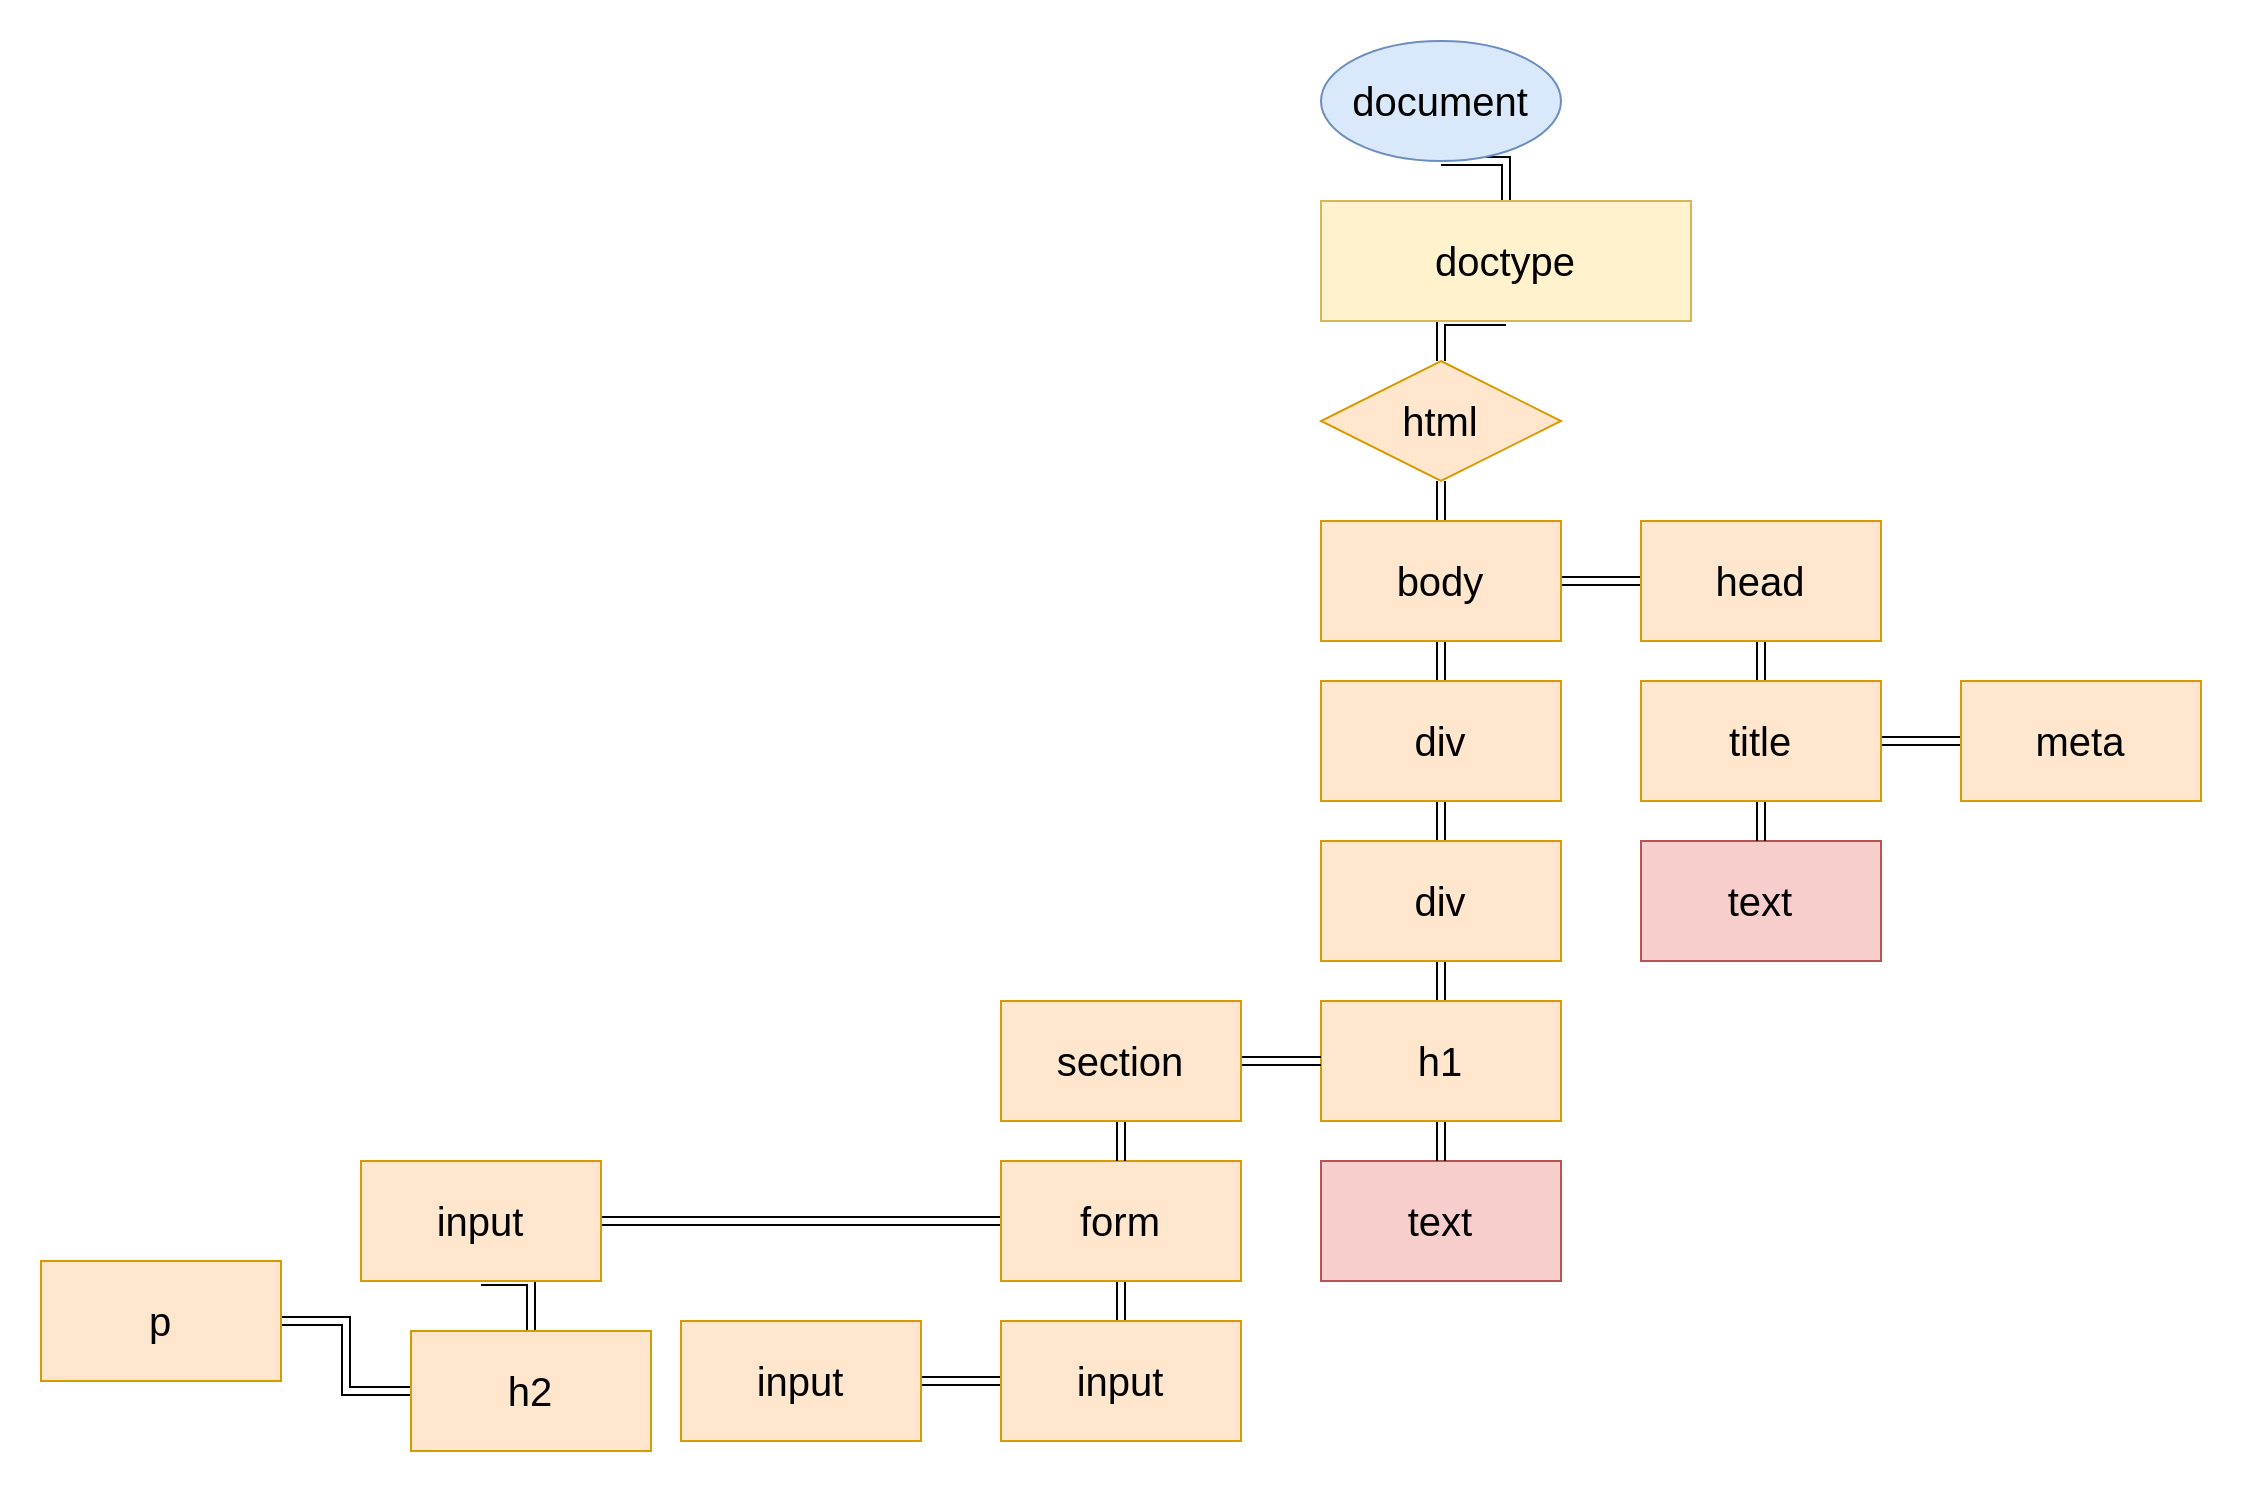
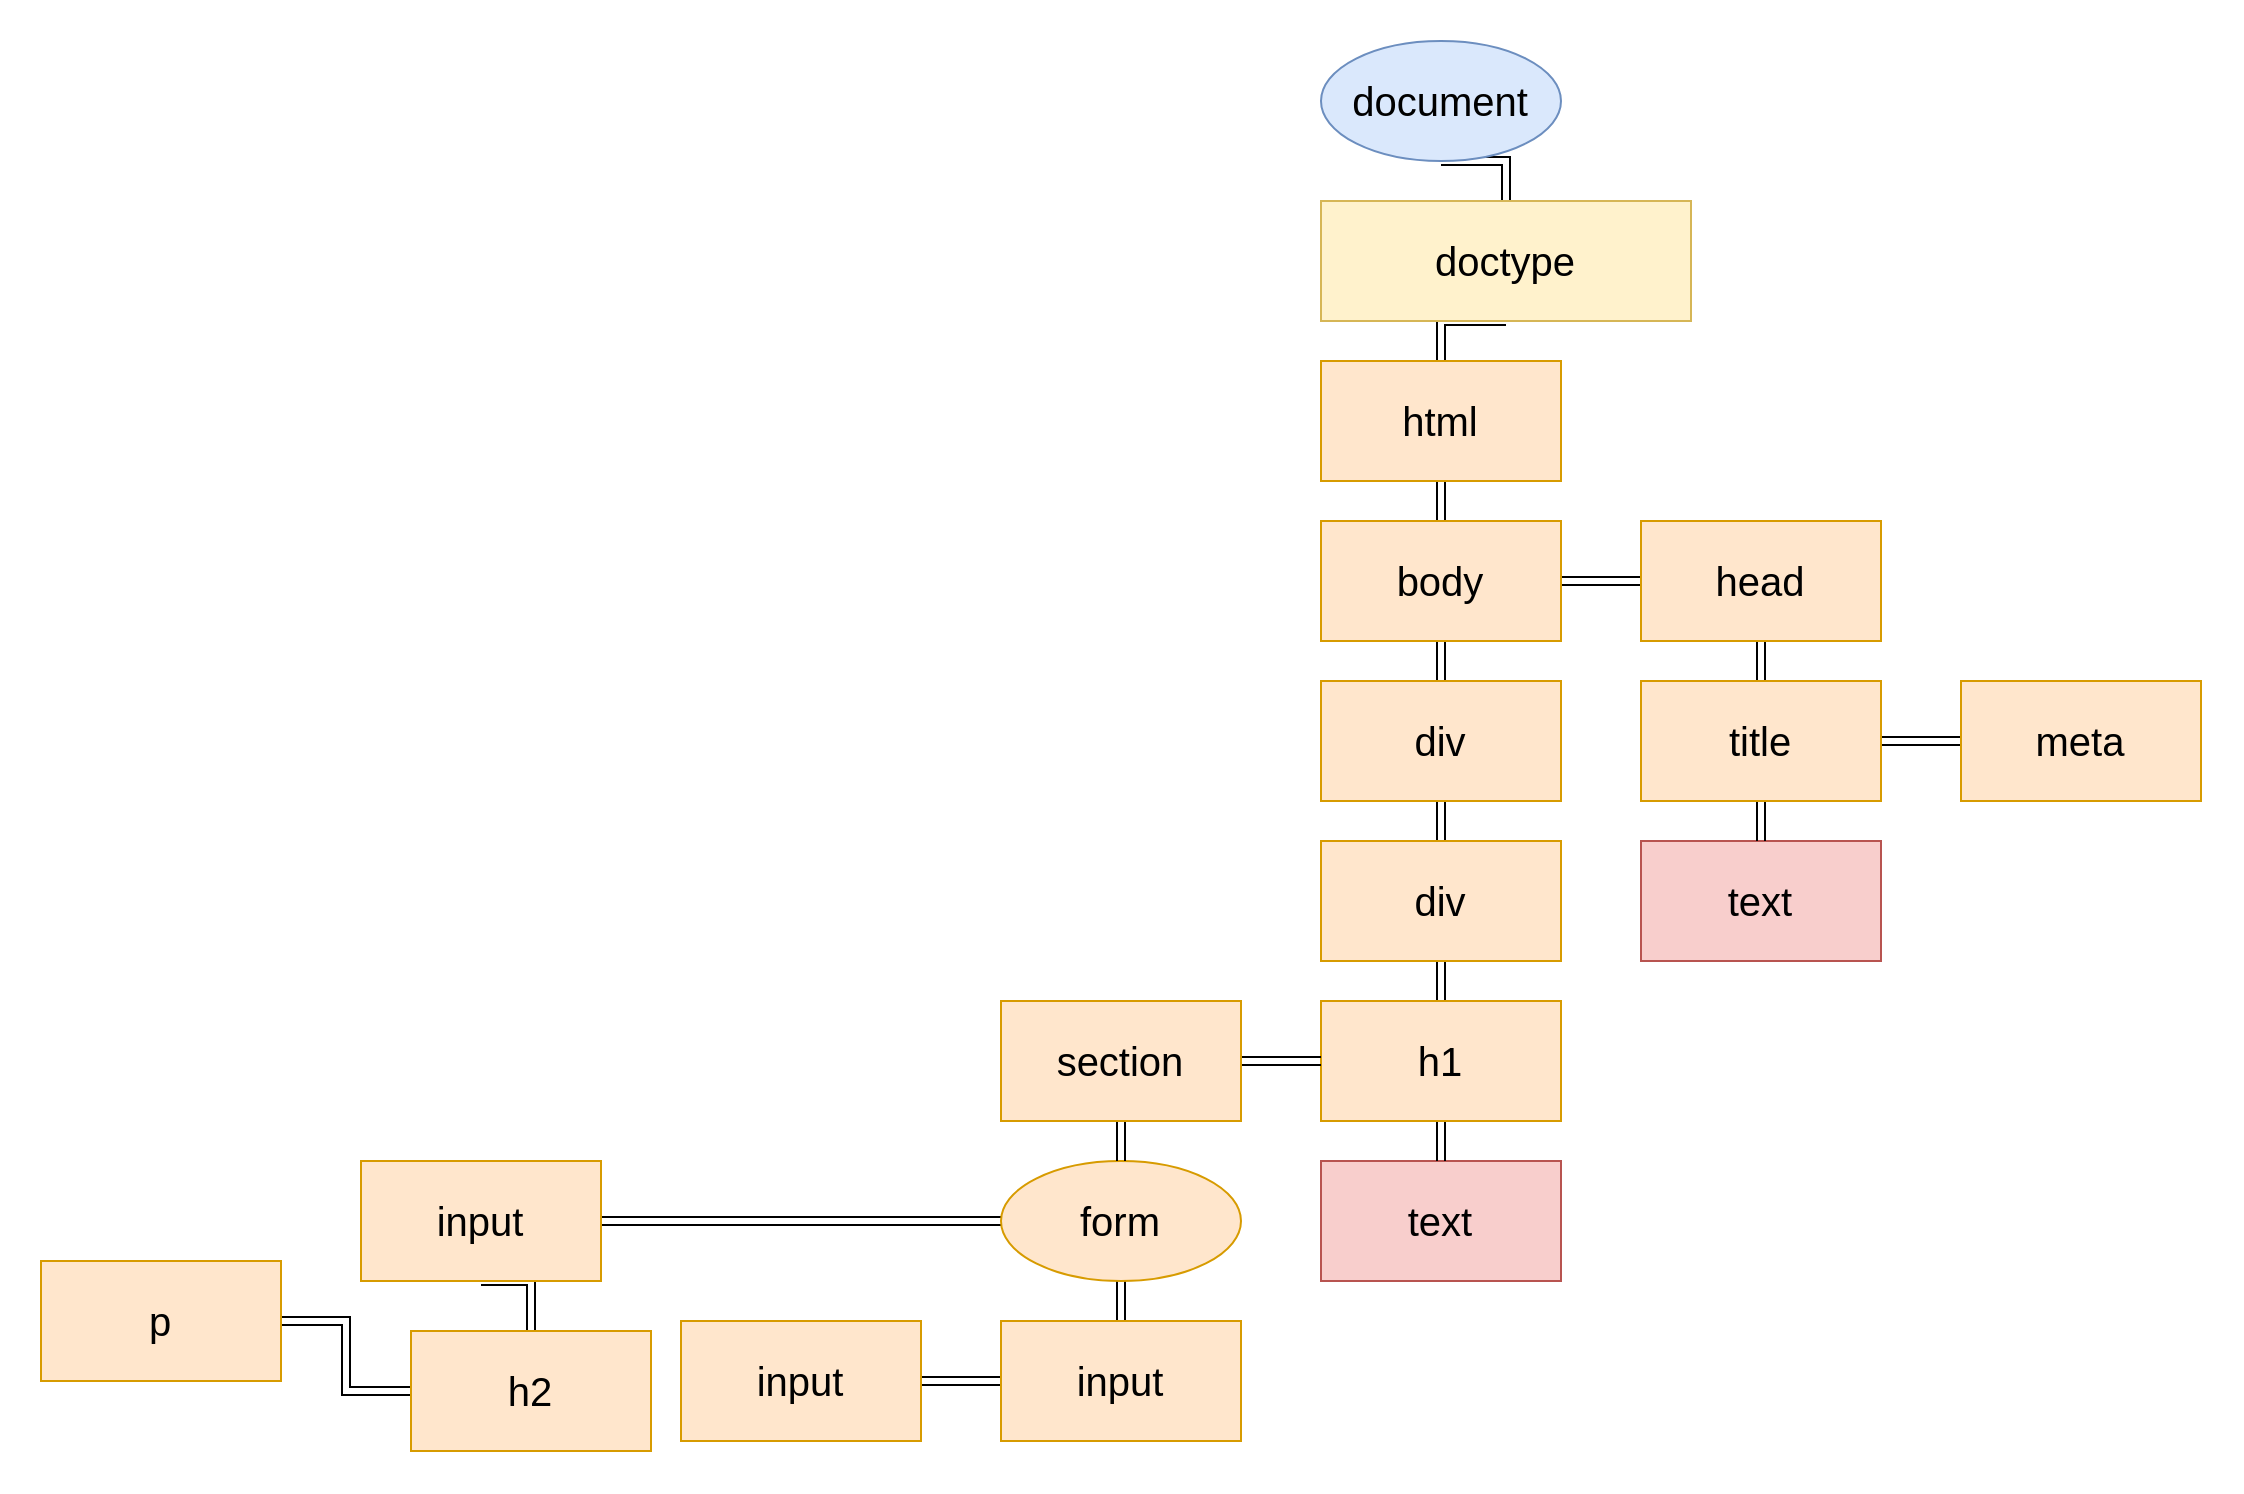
(1441, 421) -> (1441, 421)
(1121, 1221) -> (1121, 1221)
